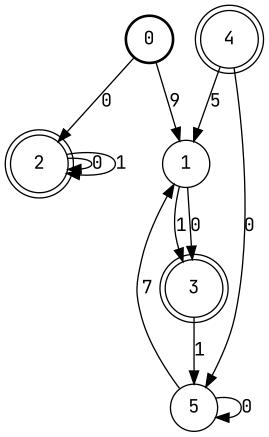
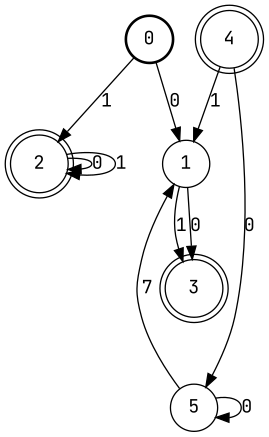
(107, 102) -> (107, 102)
(175, 102) -> (175, 102)
(216, 102) -> (216, 102)
(194, 344) -> none
